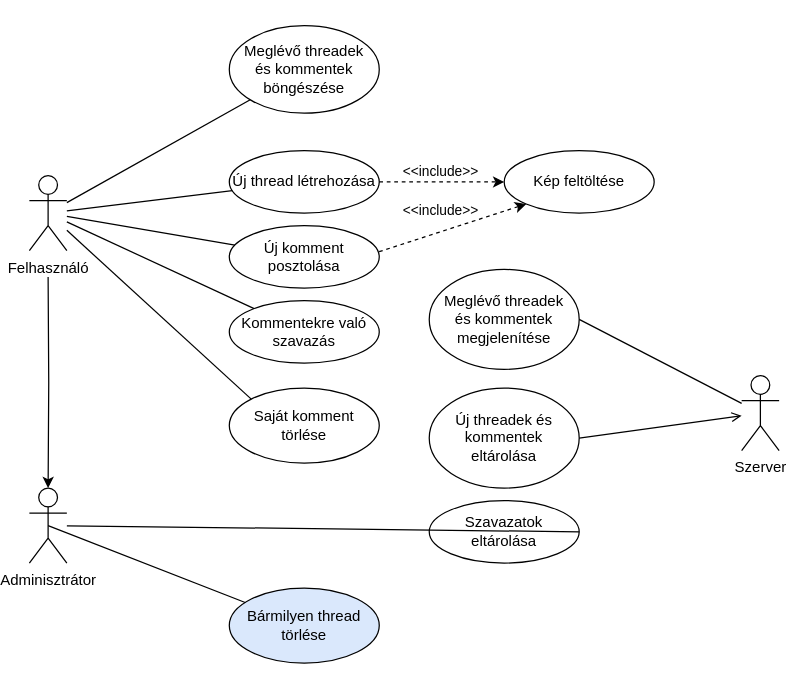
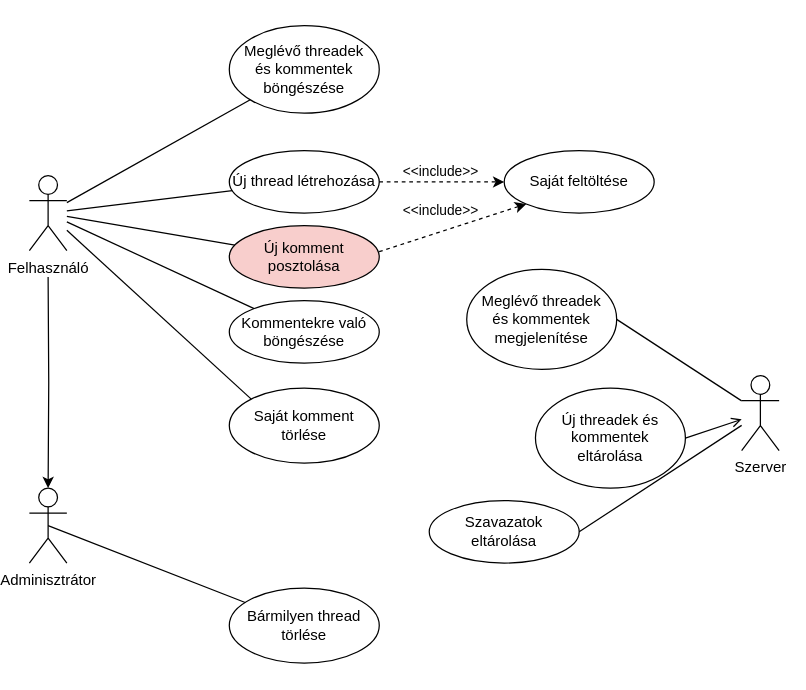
(579, 182) -> (579, 182)
(304, 257) -> (304, 257)
(504, 319) -> (542, 319)
(304, 332) -> (304, 332)
(504, 438) -> (611, 438)
(323, 529) -> (661, 479)
(304, 626) -> (304, 626)
